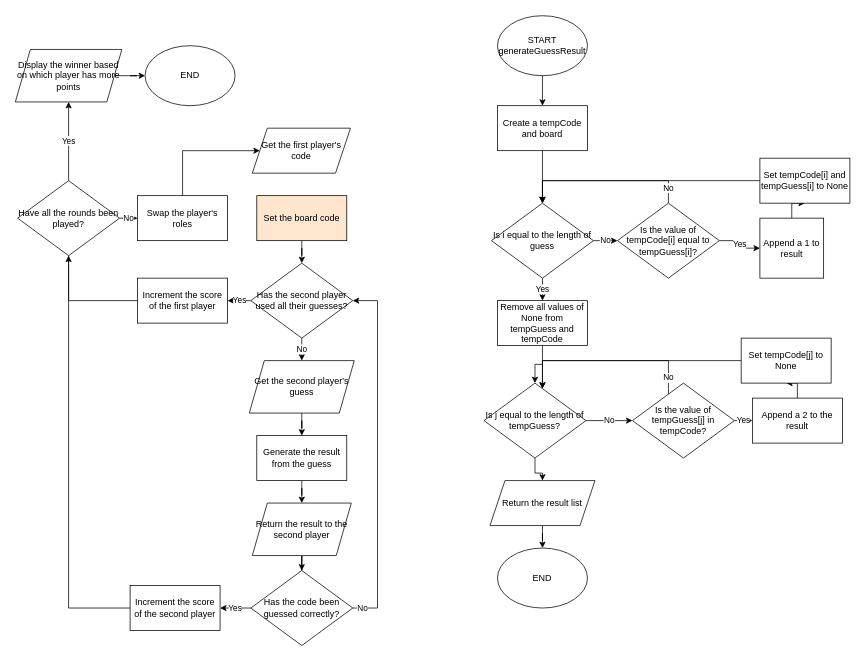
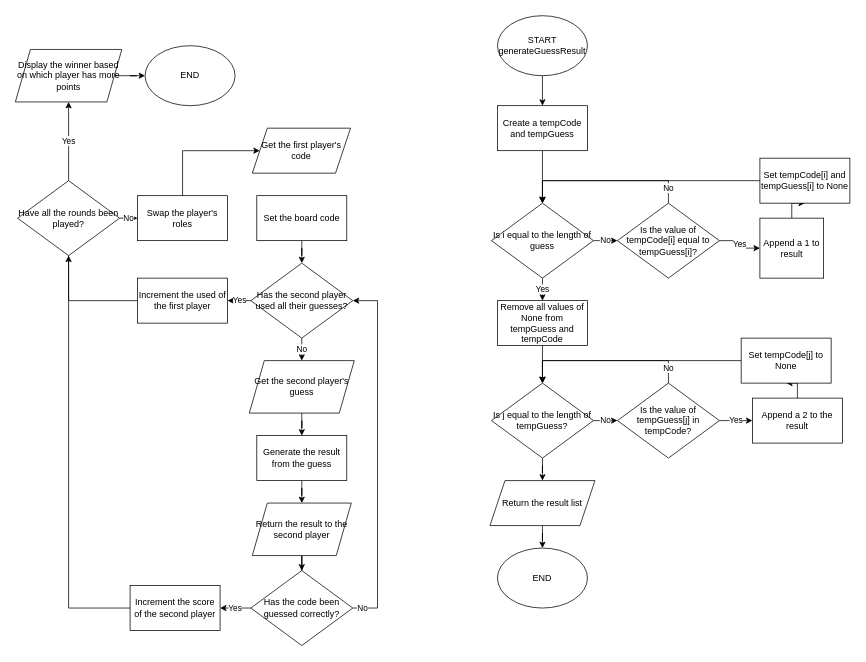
(543, 128) -> (543, 128)
(302, 218) -> (302, 218)
(183, 300) -> (183, 300)
(535, 420) -> (543, 420)
(684, 420) -> (669, 420)
